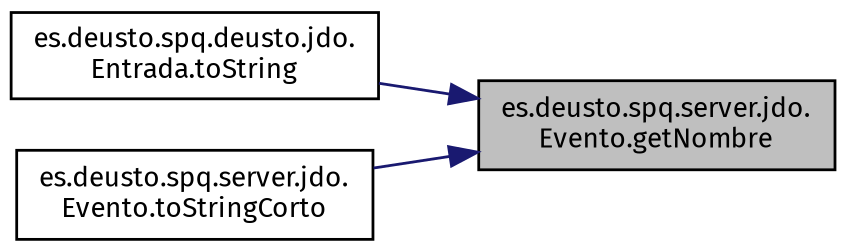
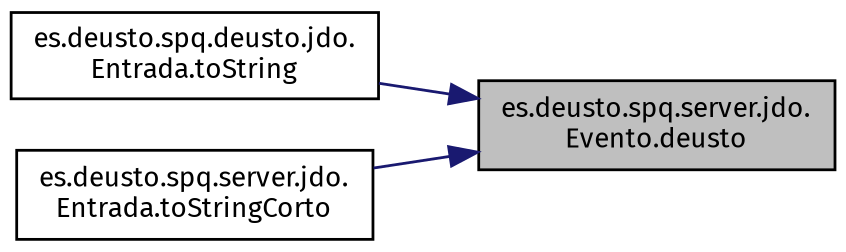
(657, 125) -> (657, 125)
(195, 195) -> (195, 195)
